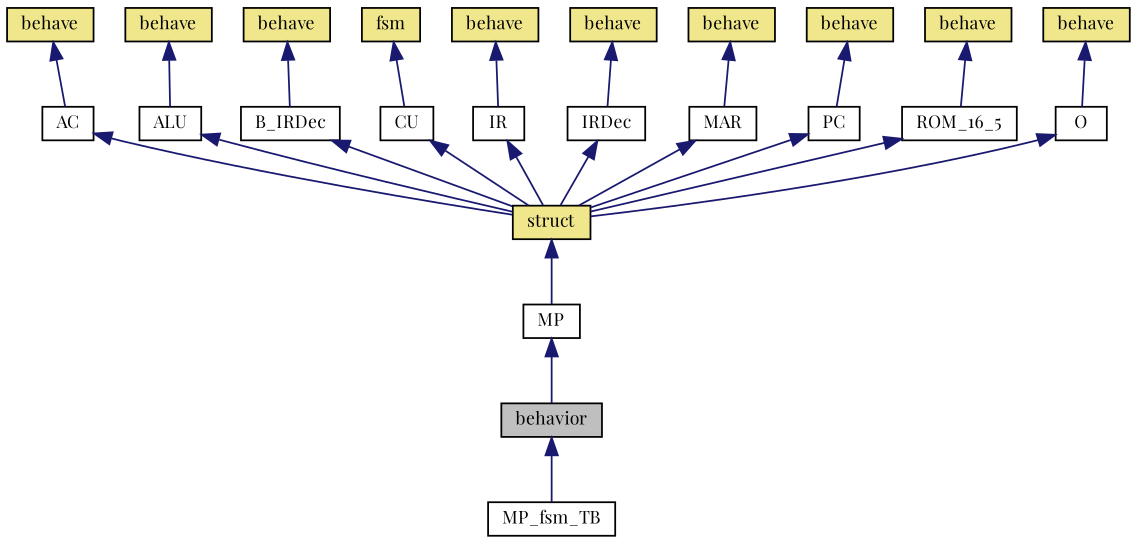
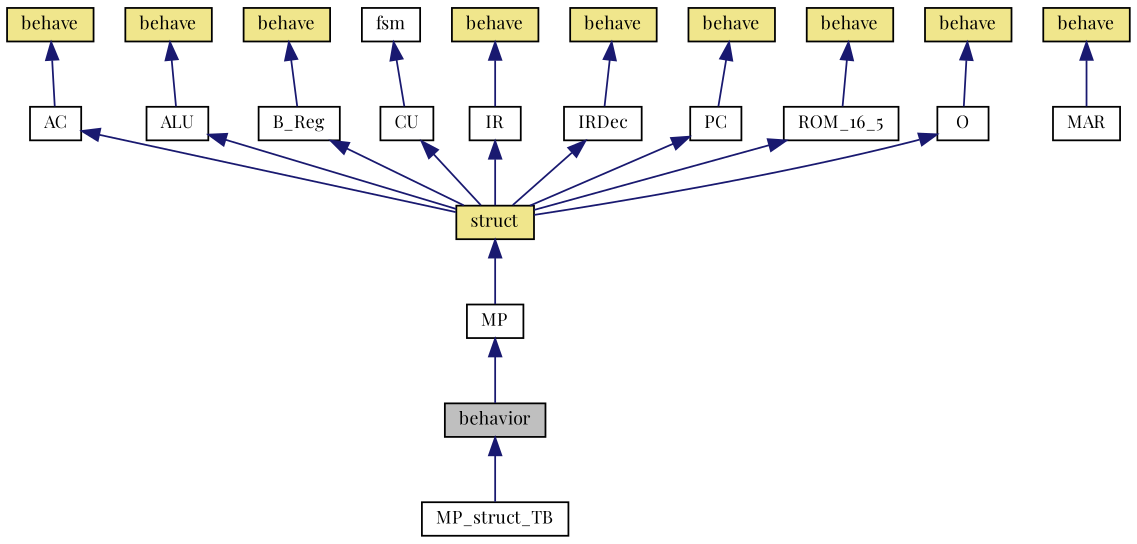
(391, 25) -> (391, 25)
(290, 124) -> (299, 124)
(630, 177) -> none
(552, 519) -> (495, 519)
